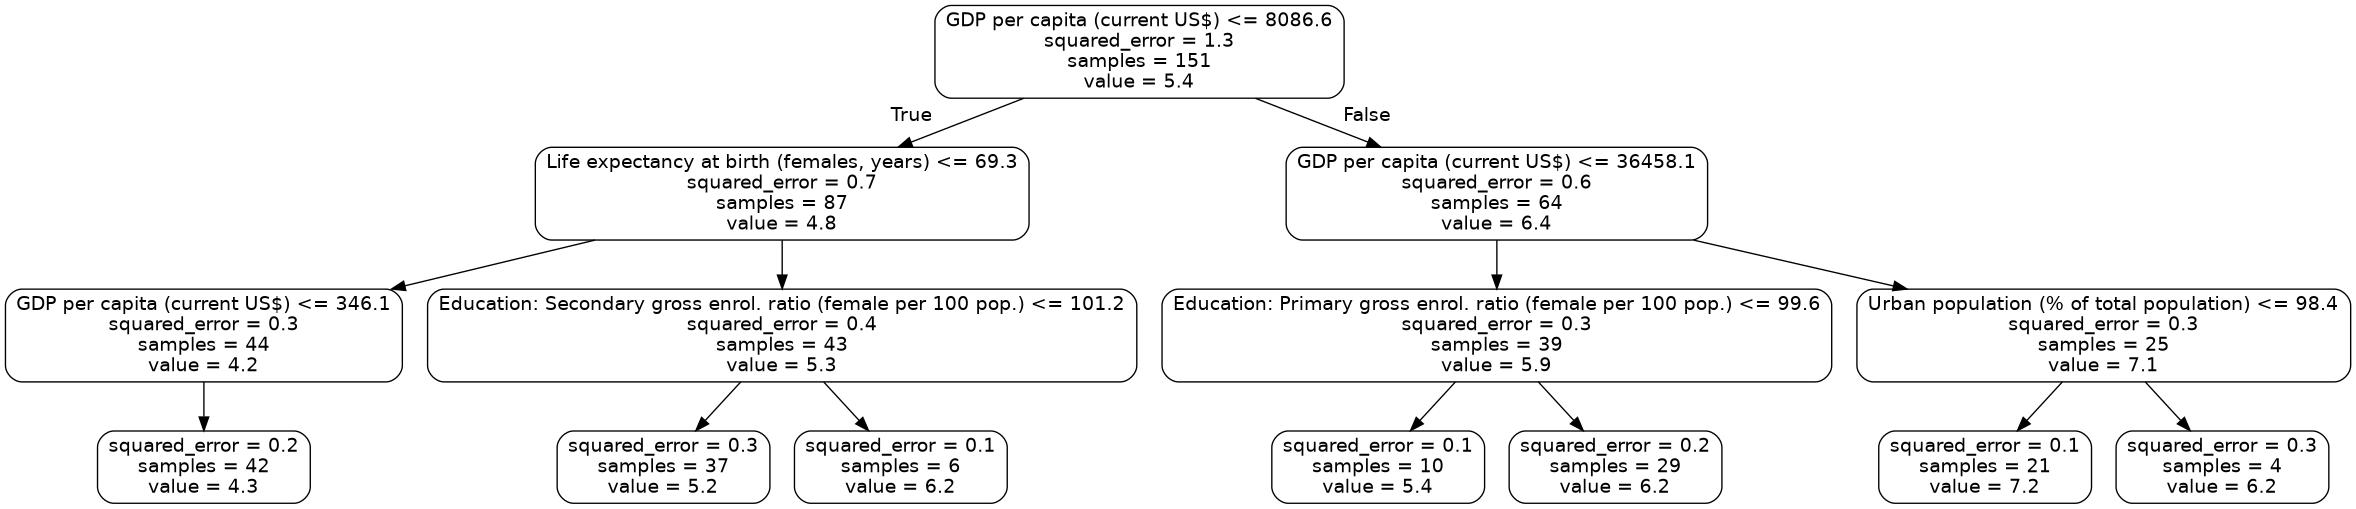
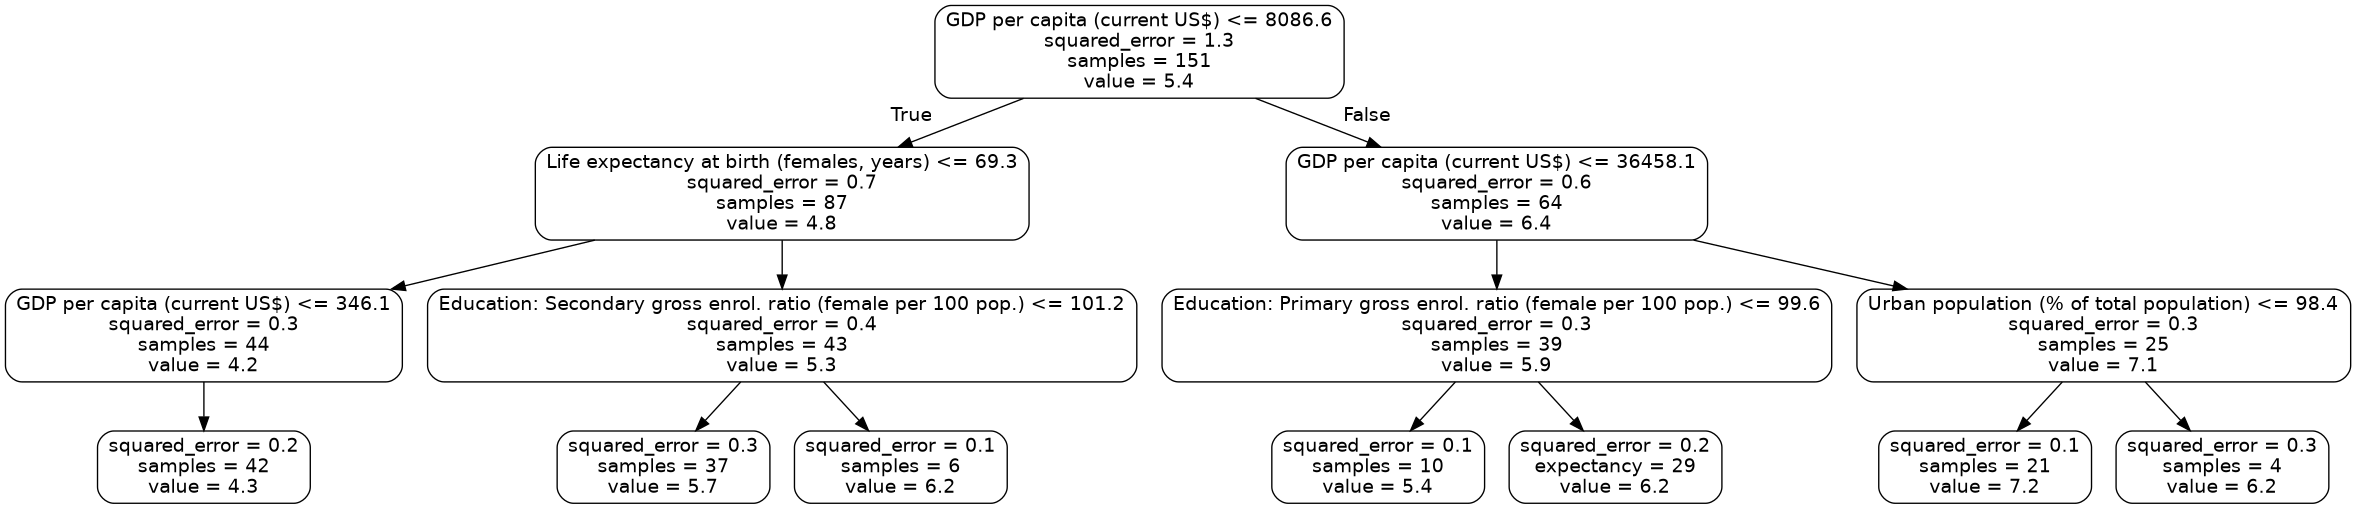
(664, 467) -> (664, 467)
(1616, 467) -> (1616, 467)
